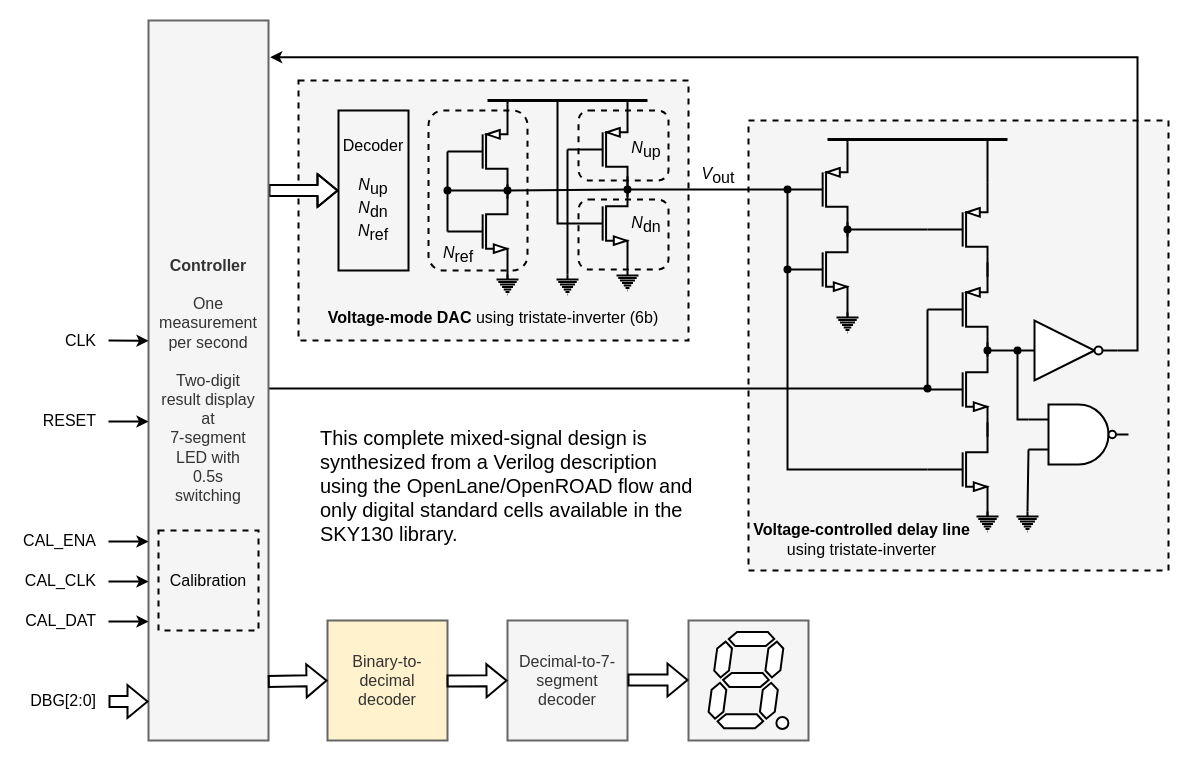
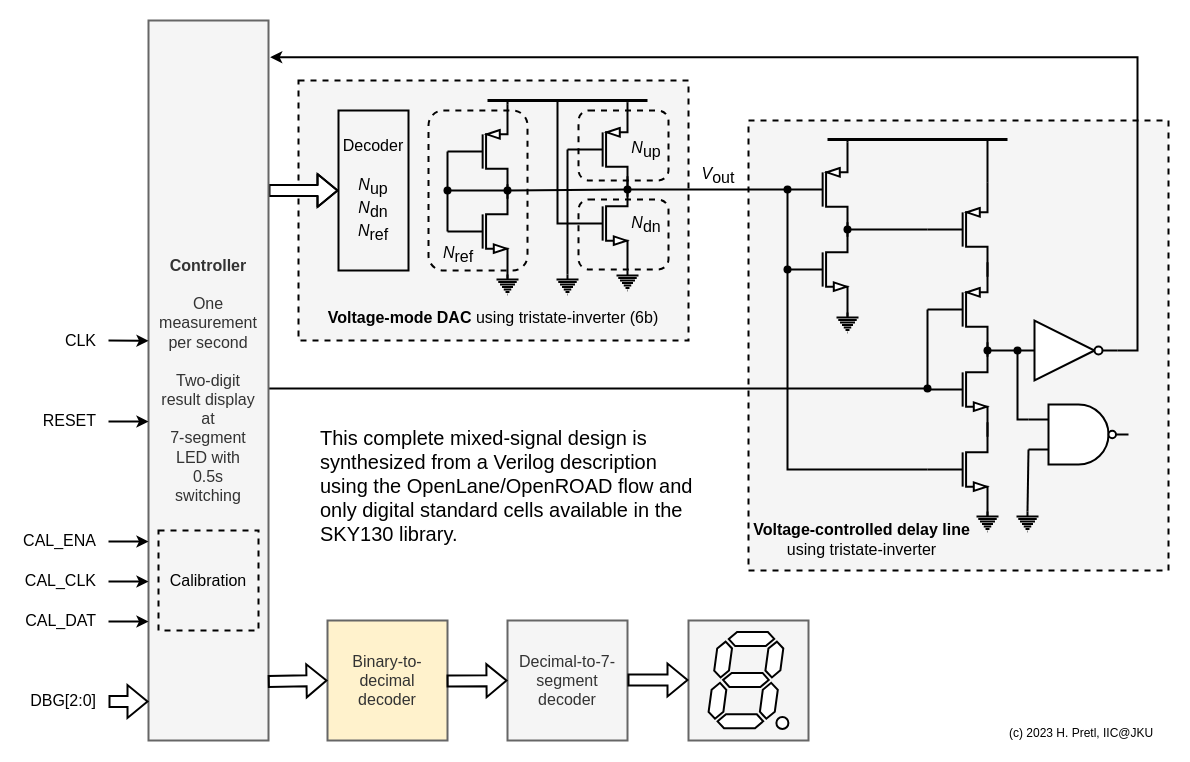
none -> (1086, 733)
